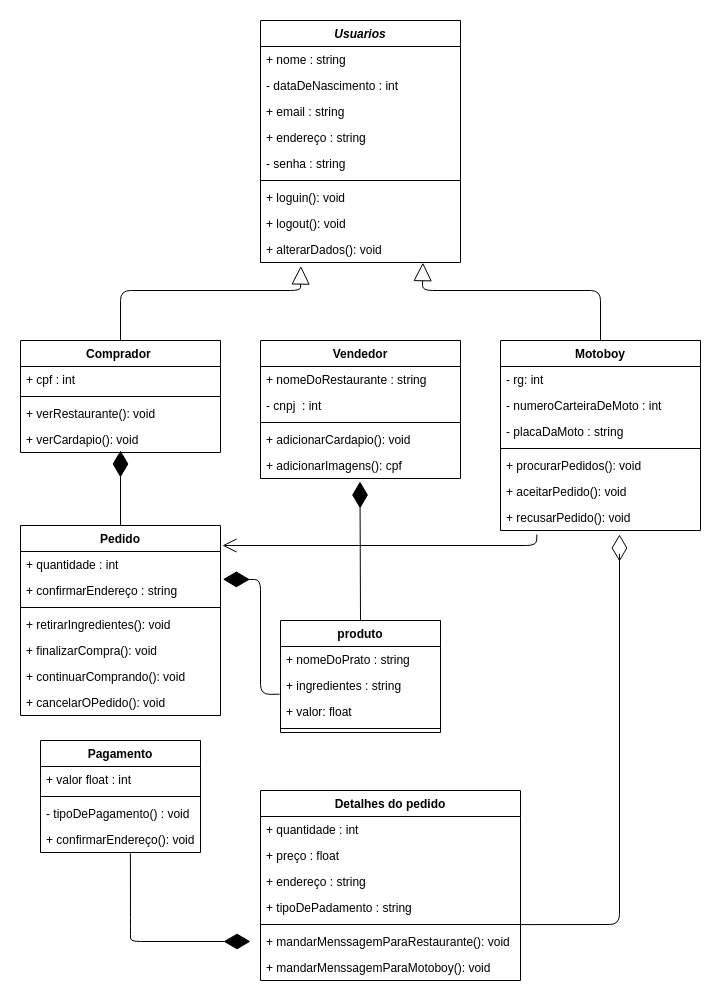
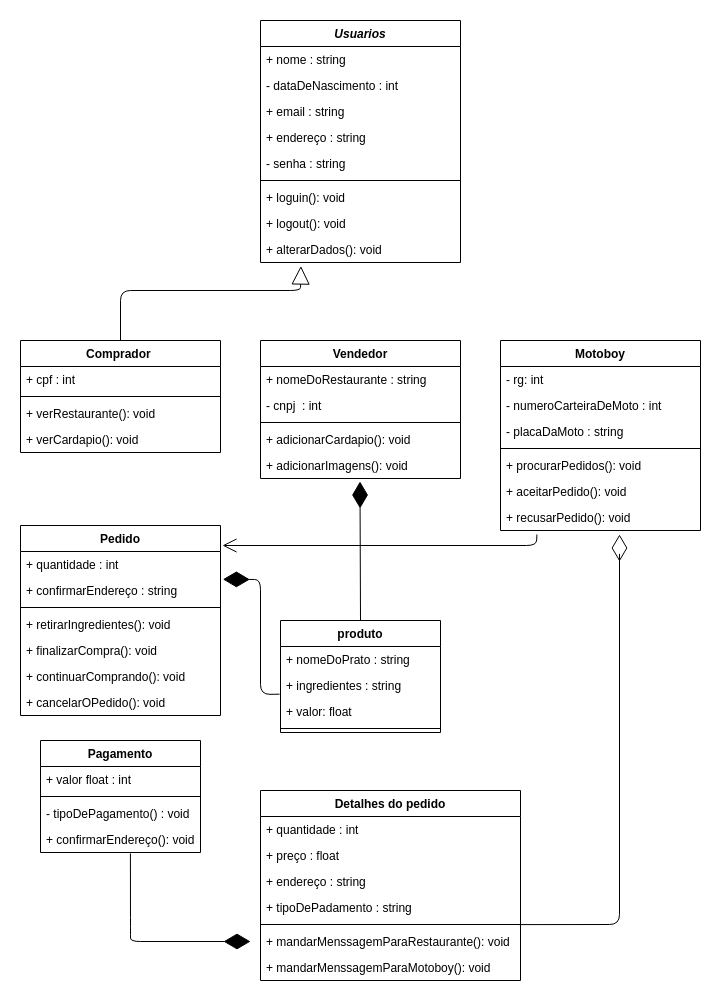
(530, 291) -> none
(342, 466) -> (344, 466)
(121, 501) -> none
